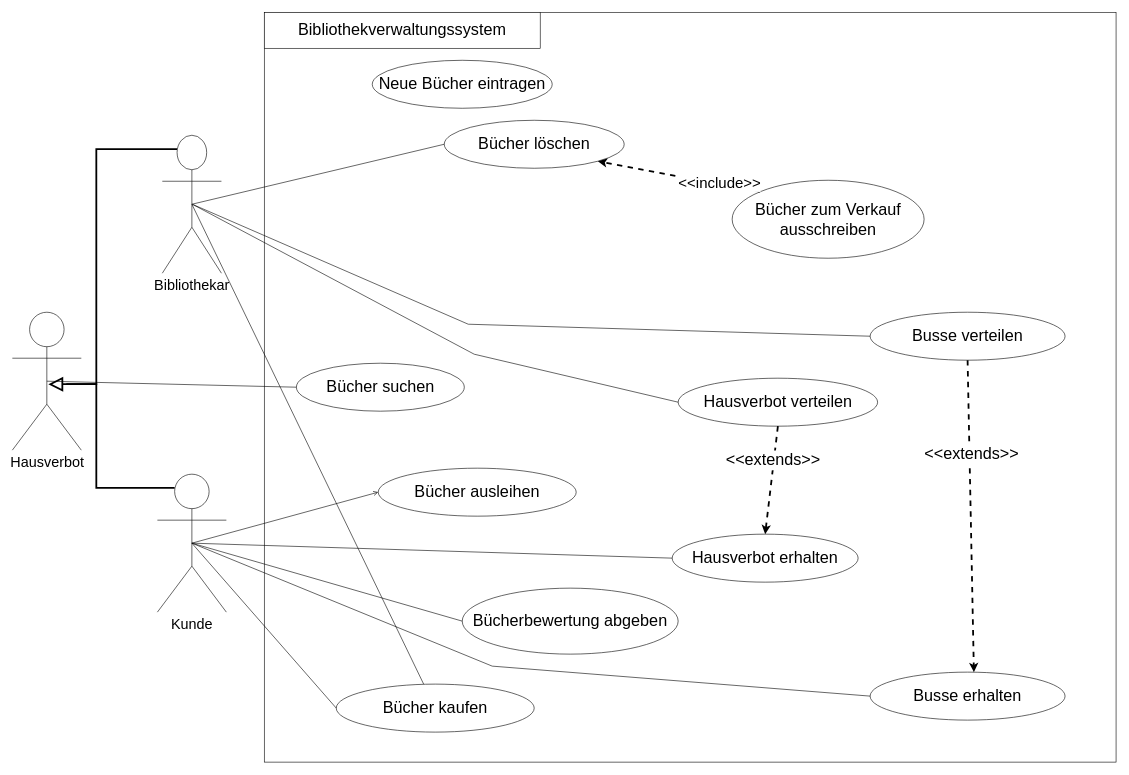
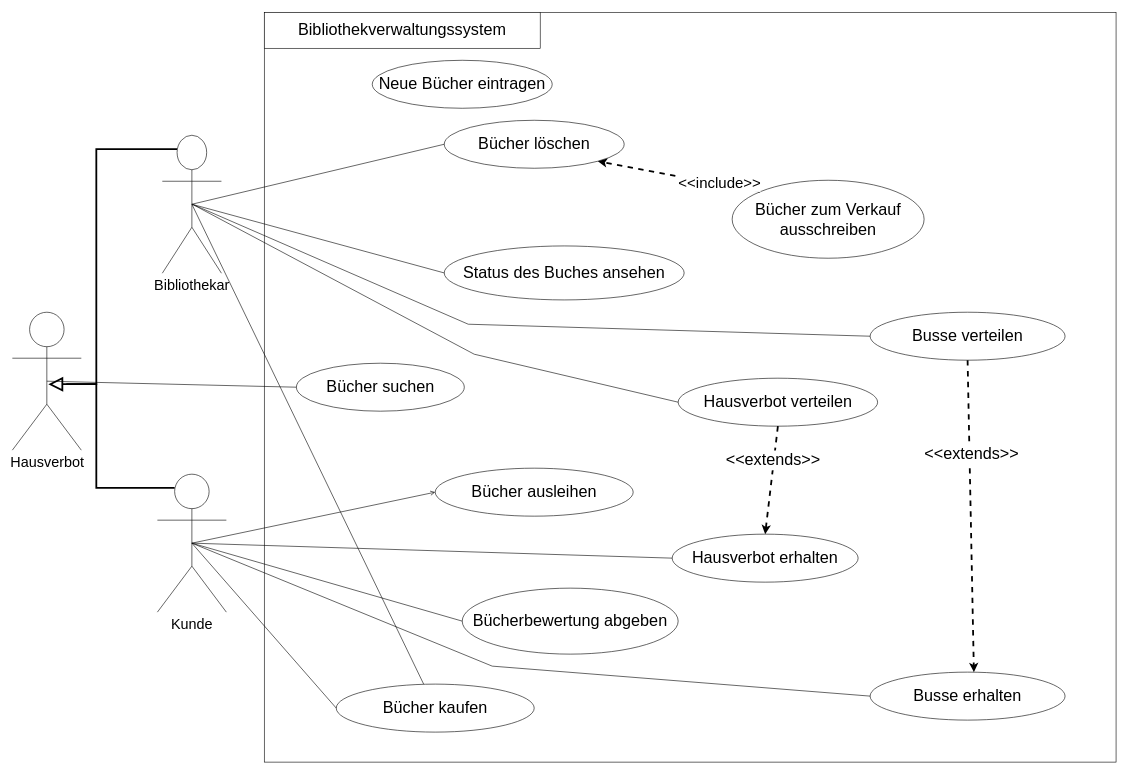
none -> (321, 240)
none -> (564, 273)
(477, 492) -> (534, 492)
